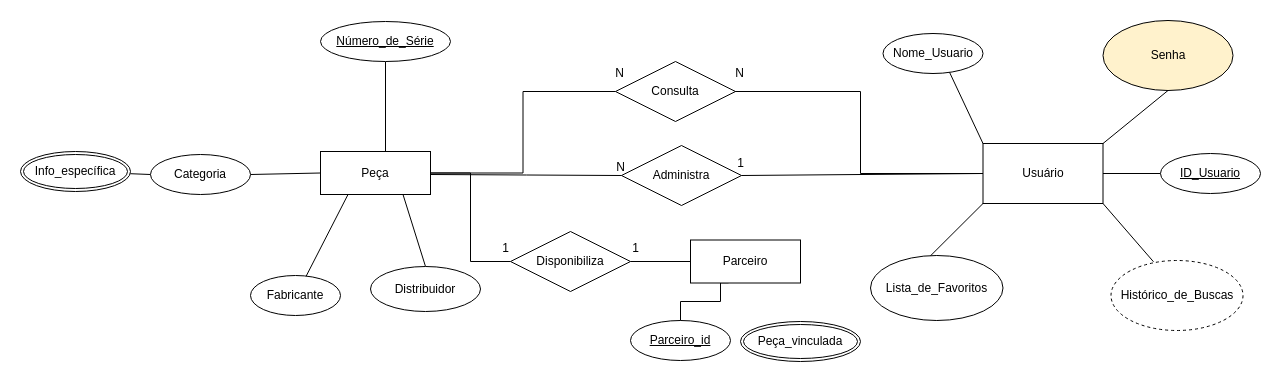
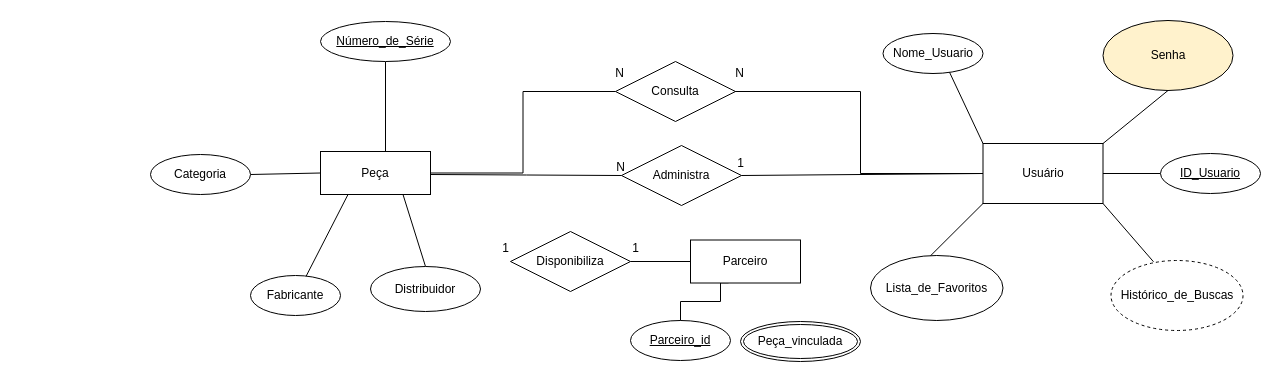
(76, 172) -> none
(140, 174) -> none
(471, 239) -> none
